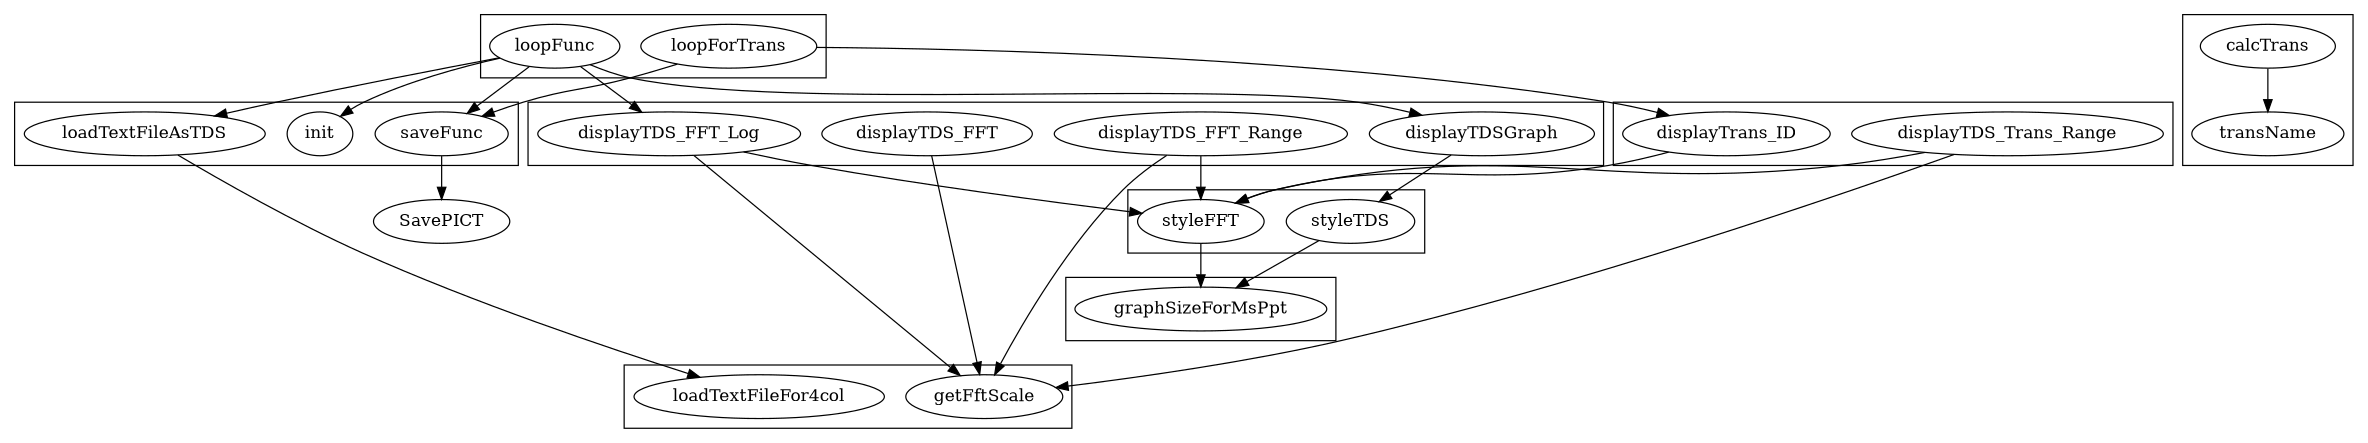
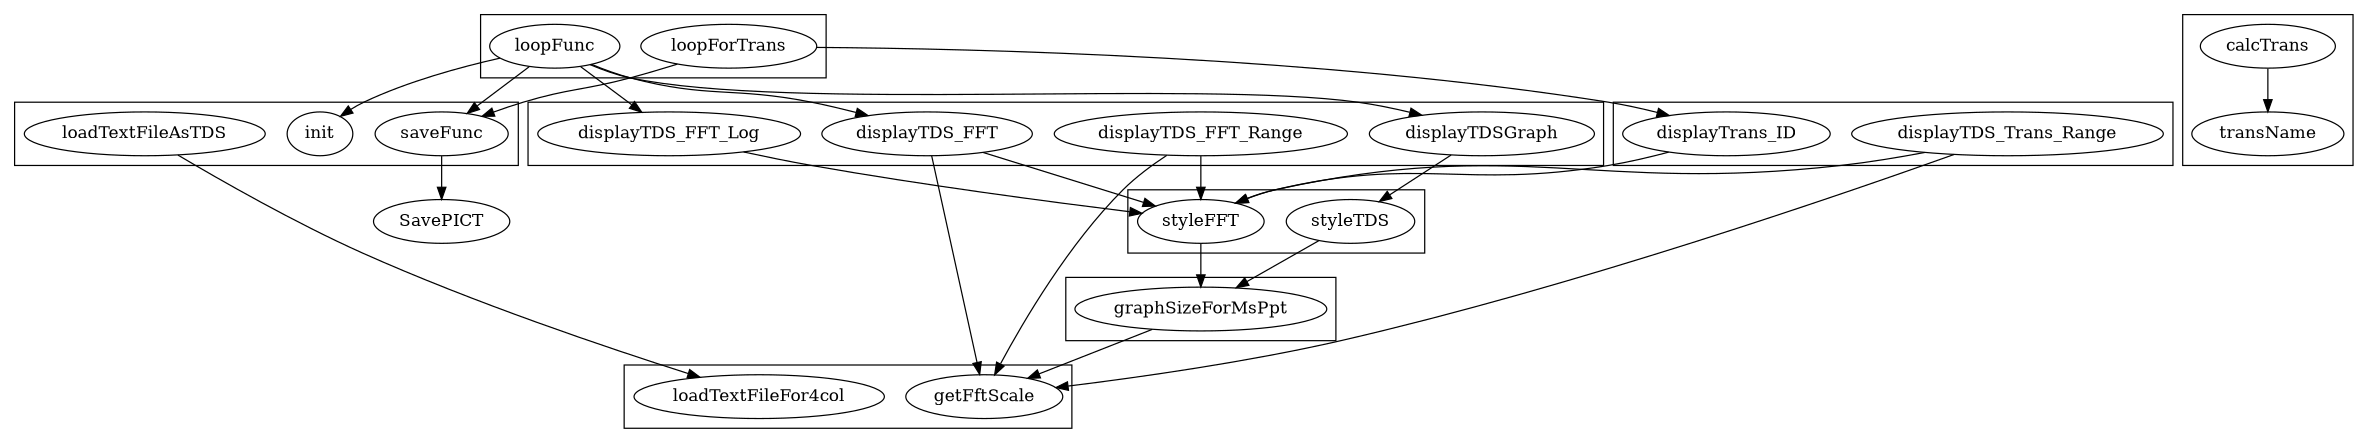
(363, 84) -> (723, 92)
none -> (1063, 177)
(822, 261) -> (1096, 352)
